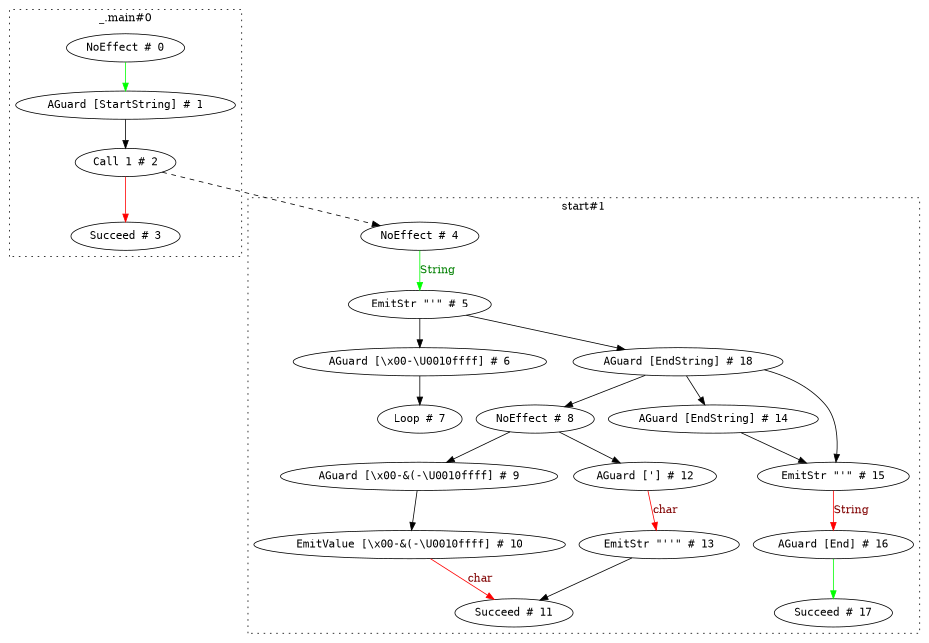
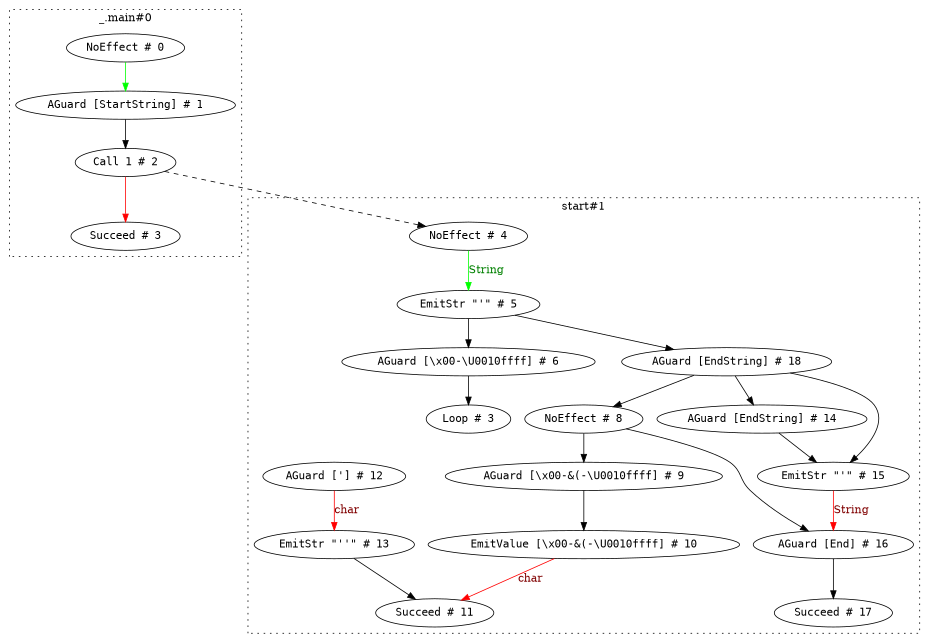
(420, 419) -> (468, 419)
(586, 446) -> (725, 459)
(833, 575) -> (833, 575)
